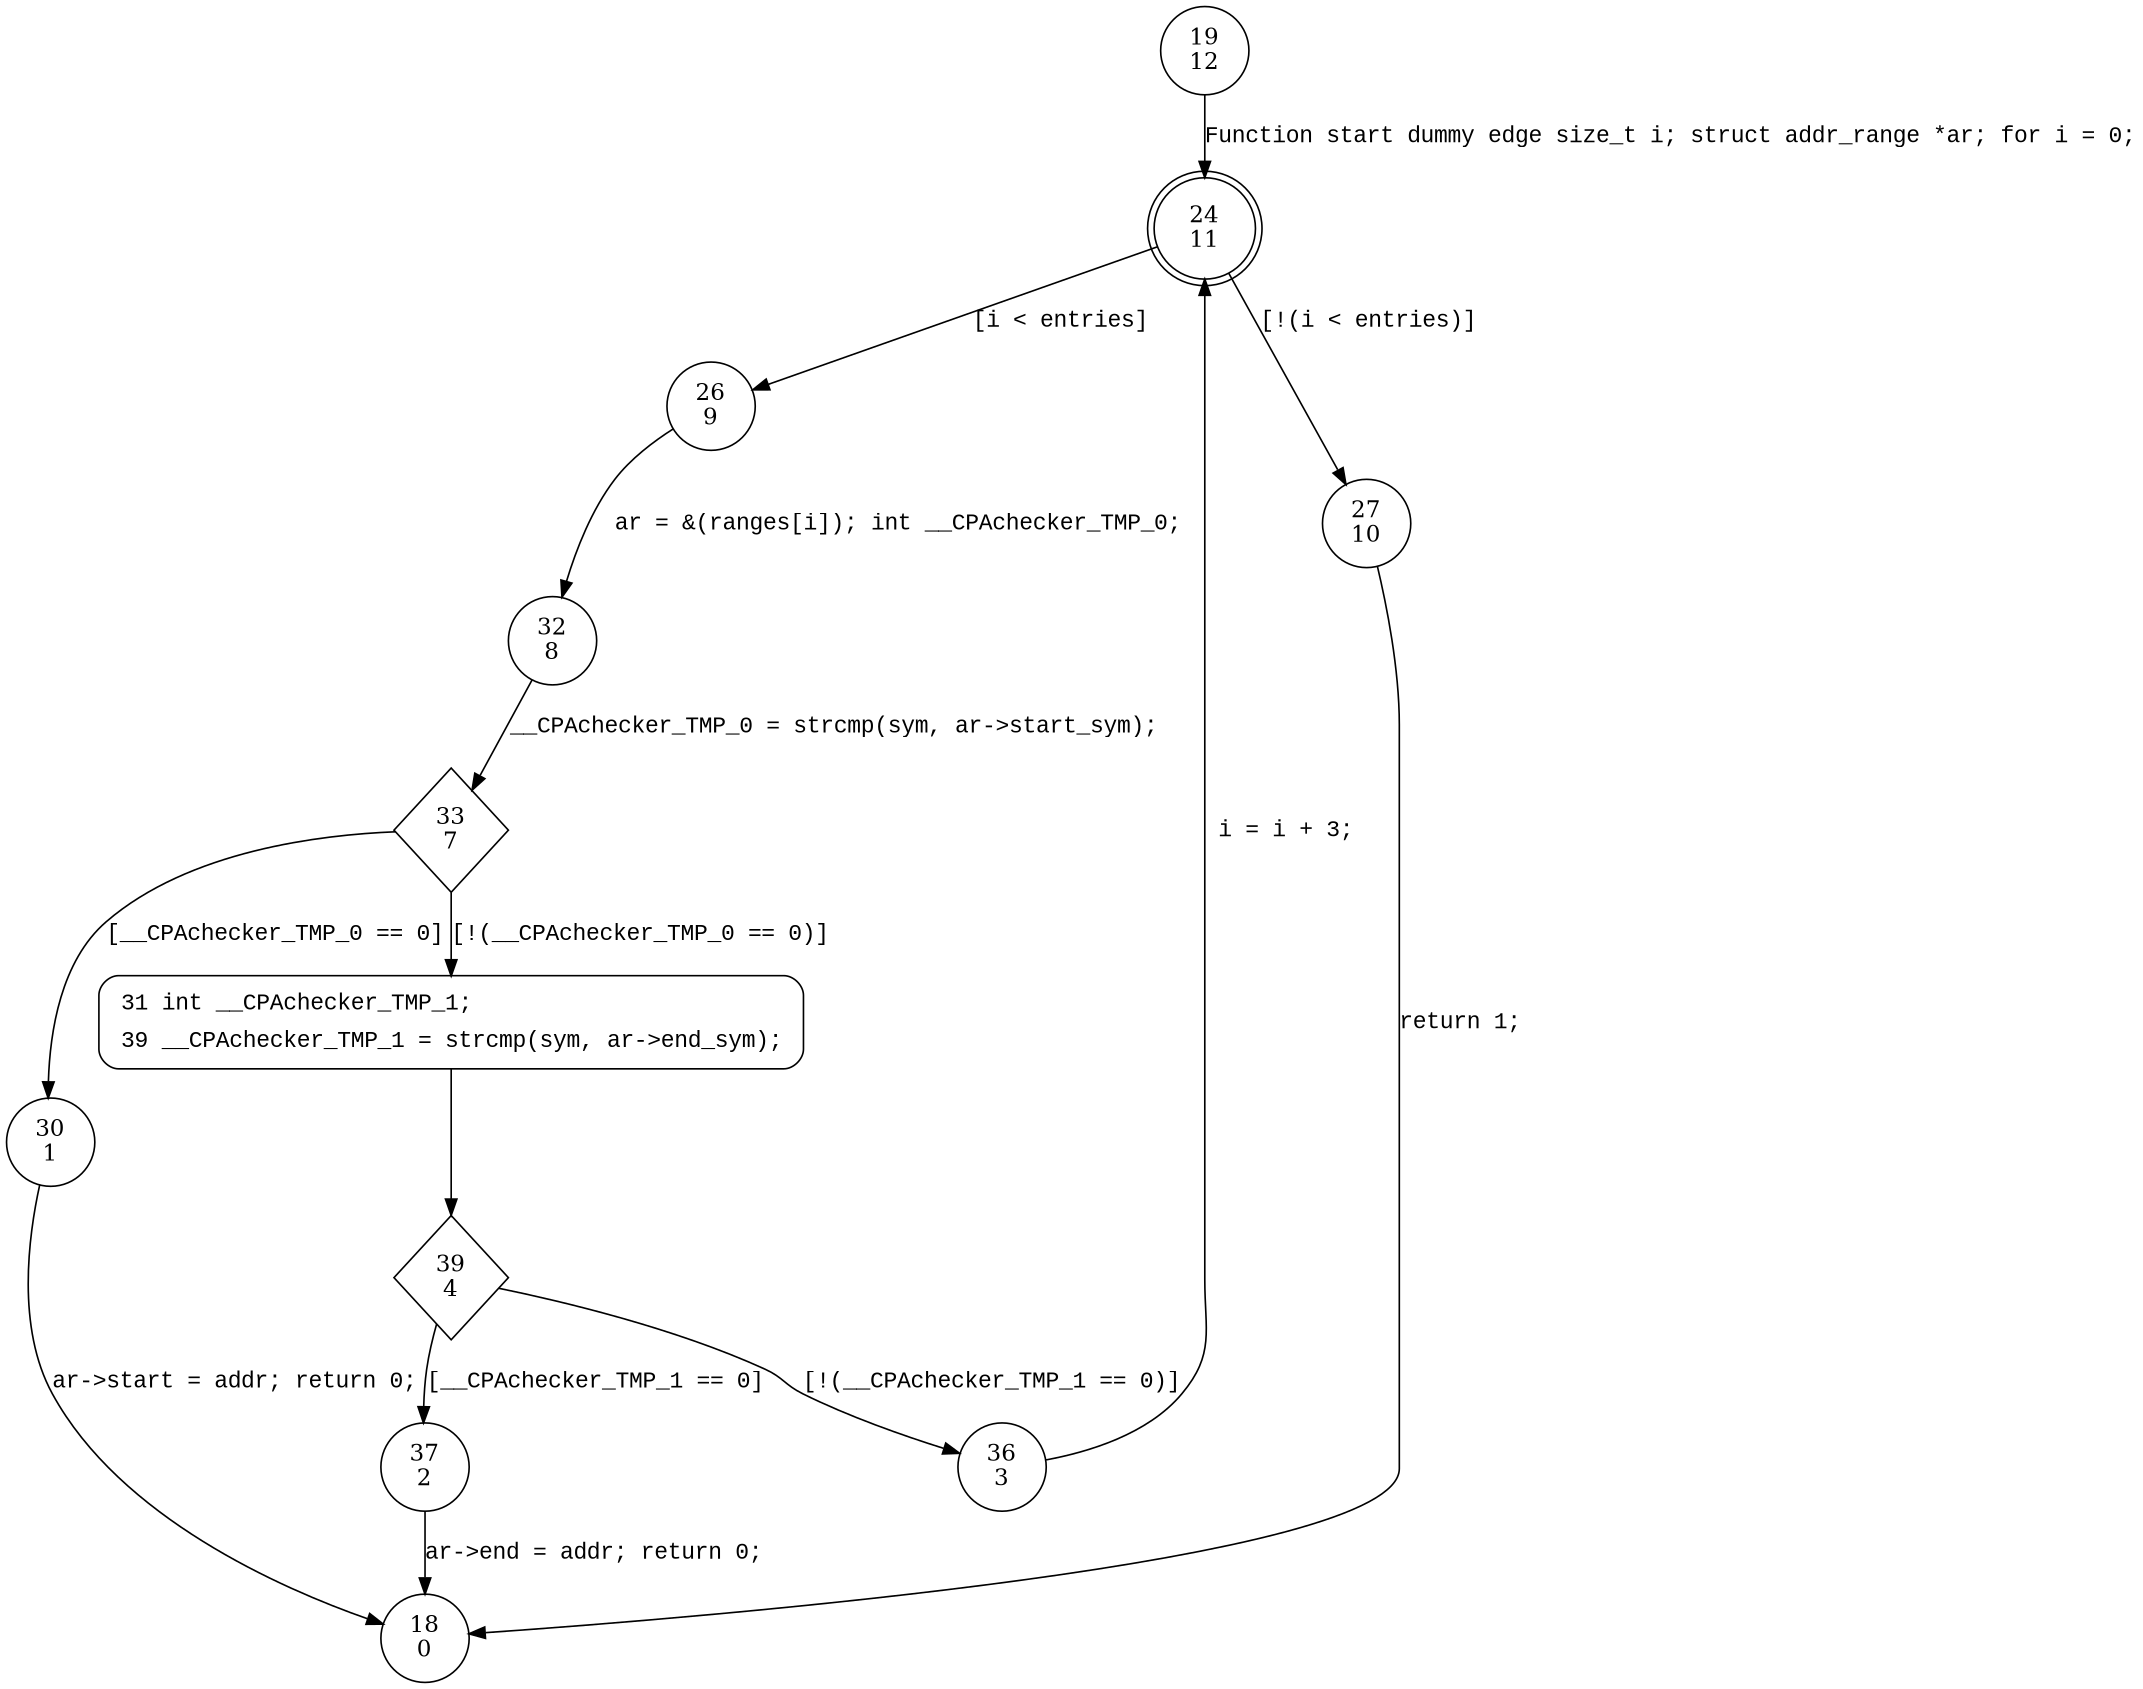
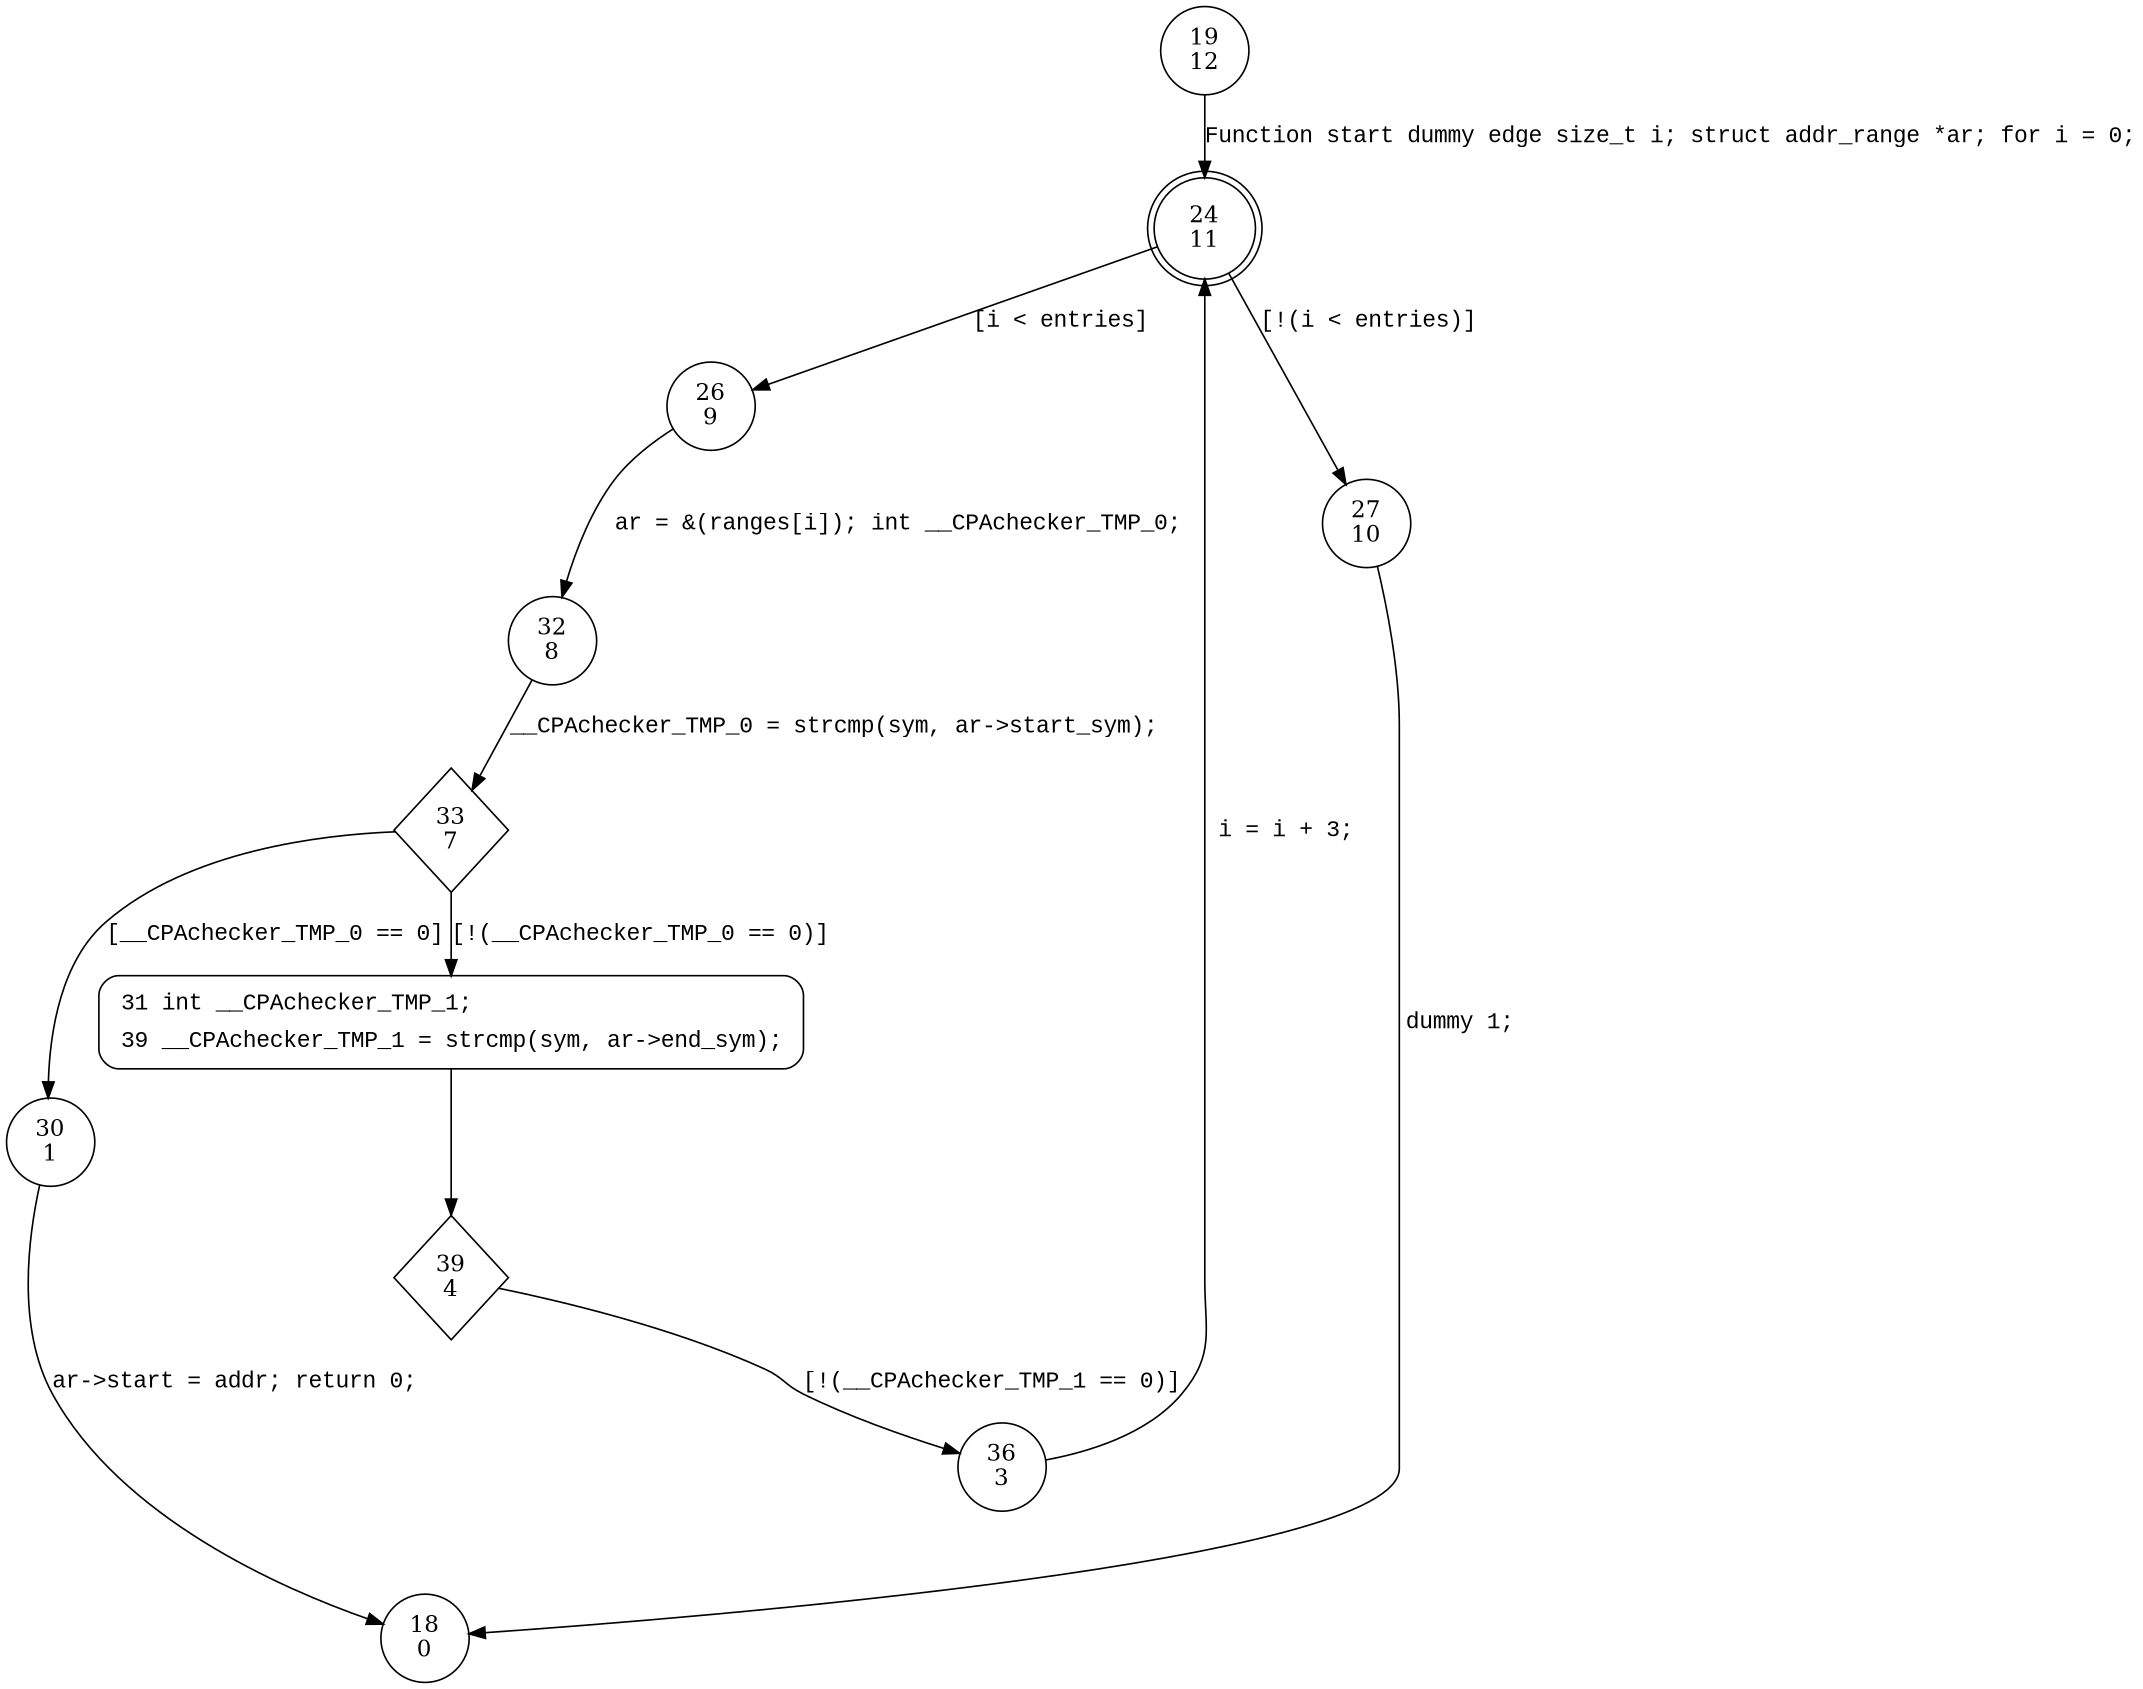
(1461, 1022) -> (1461, 1022)
(425, 1467) -> none
